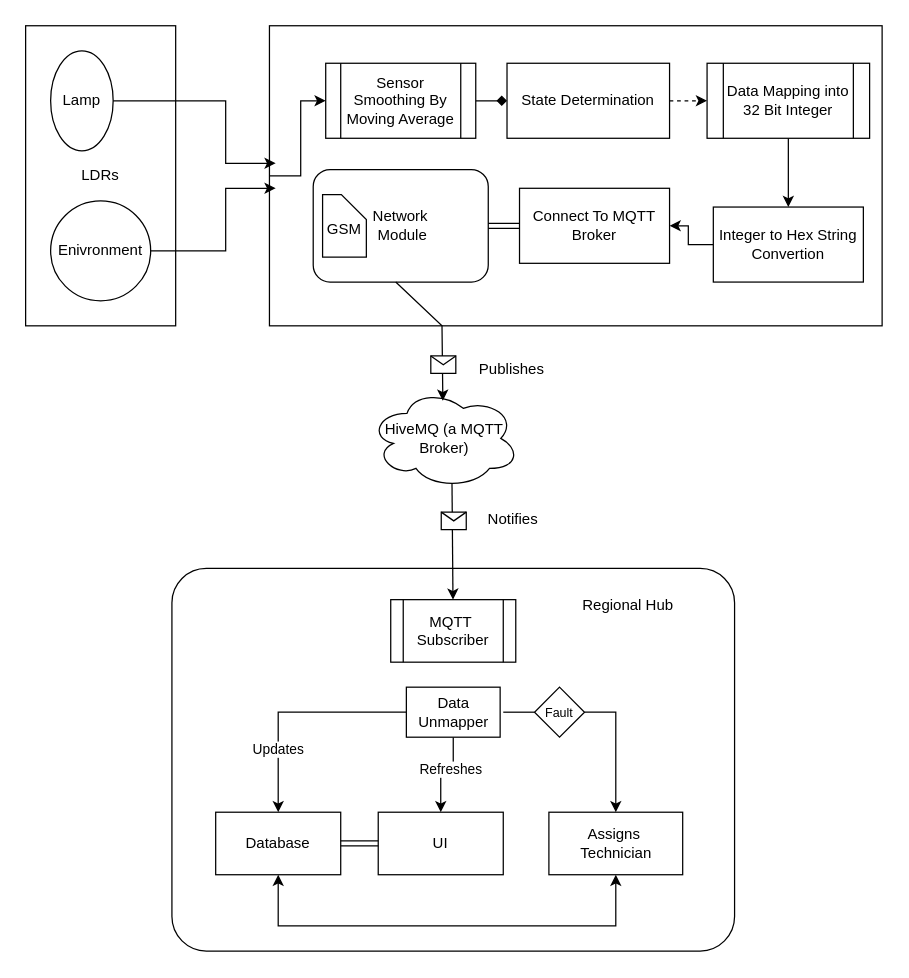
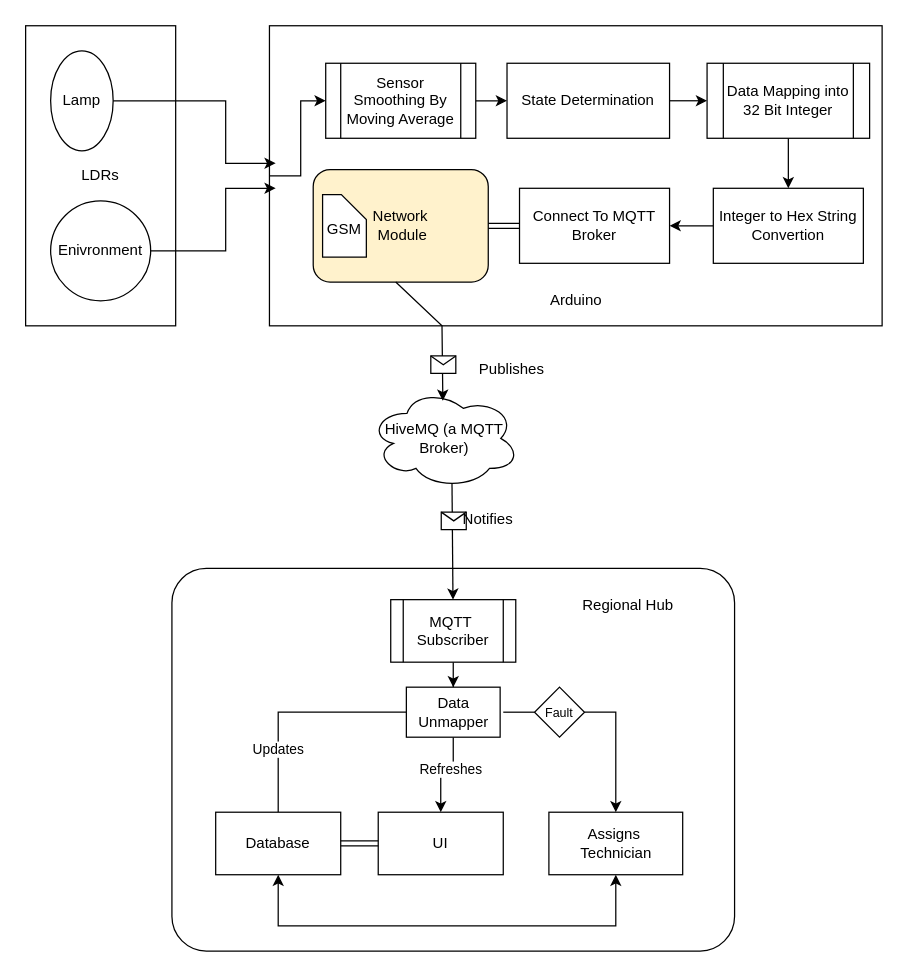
(496, 101) -> (497, 101)
(685, 101) -> (685, 101)
(401, 226) -> (401, 226)
(788, 244) -> (788, 226)
none -> (576, 301)
(513, 519) -> (488, 519)
none -> (453, 679)
(278, 802) -> (278, 805)
